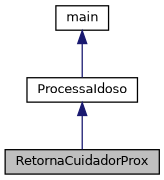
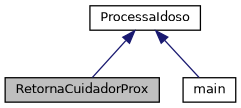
(82, 61) -> (182, 59)
